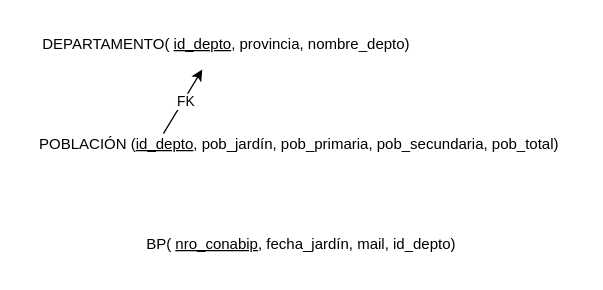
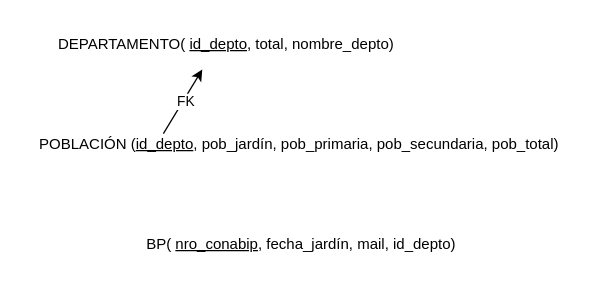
(226, 44) -> (226, 44)
